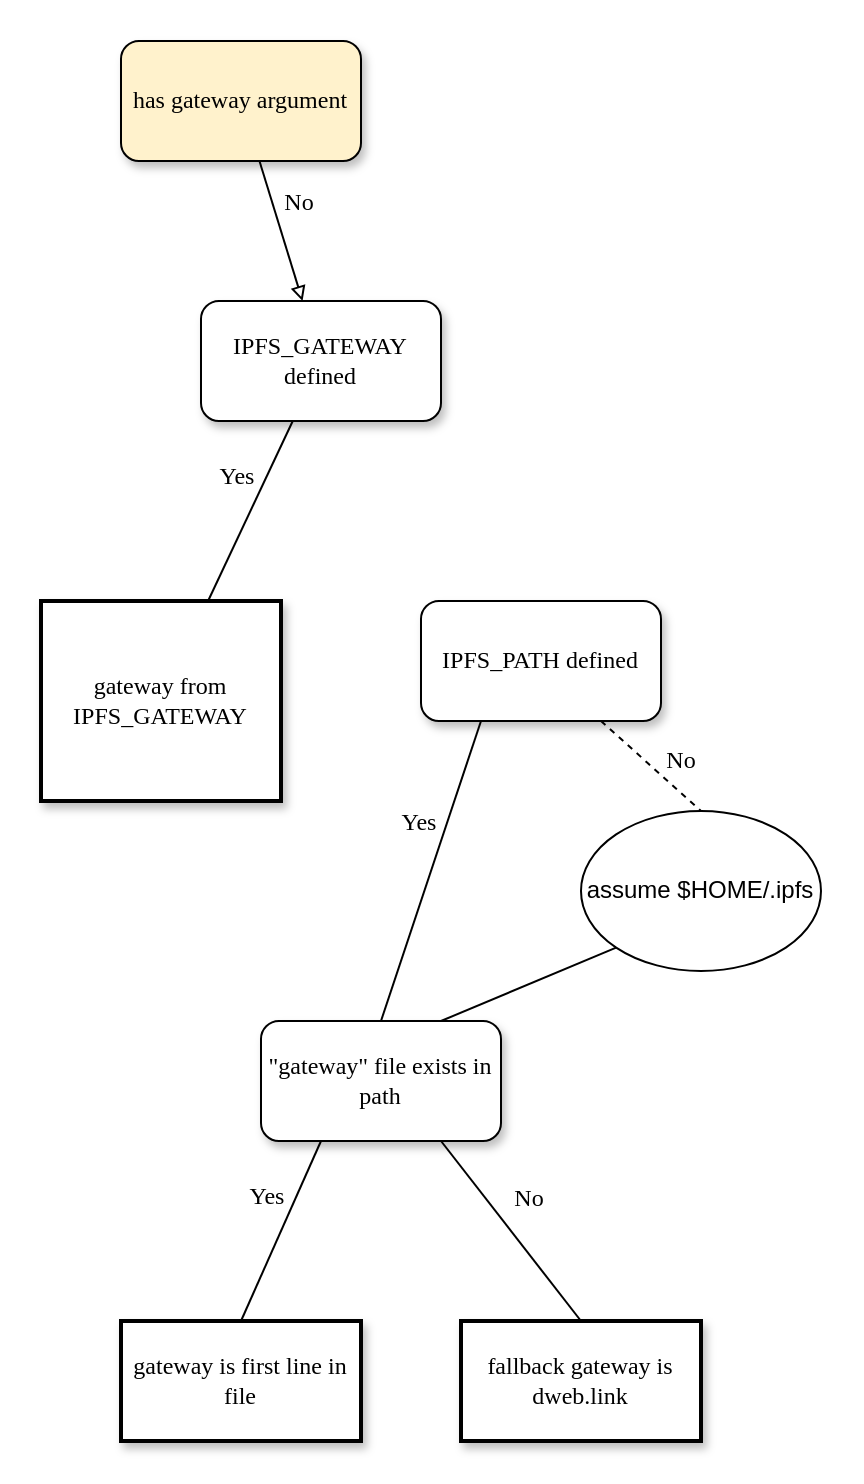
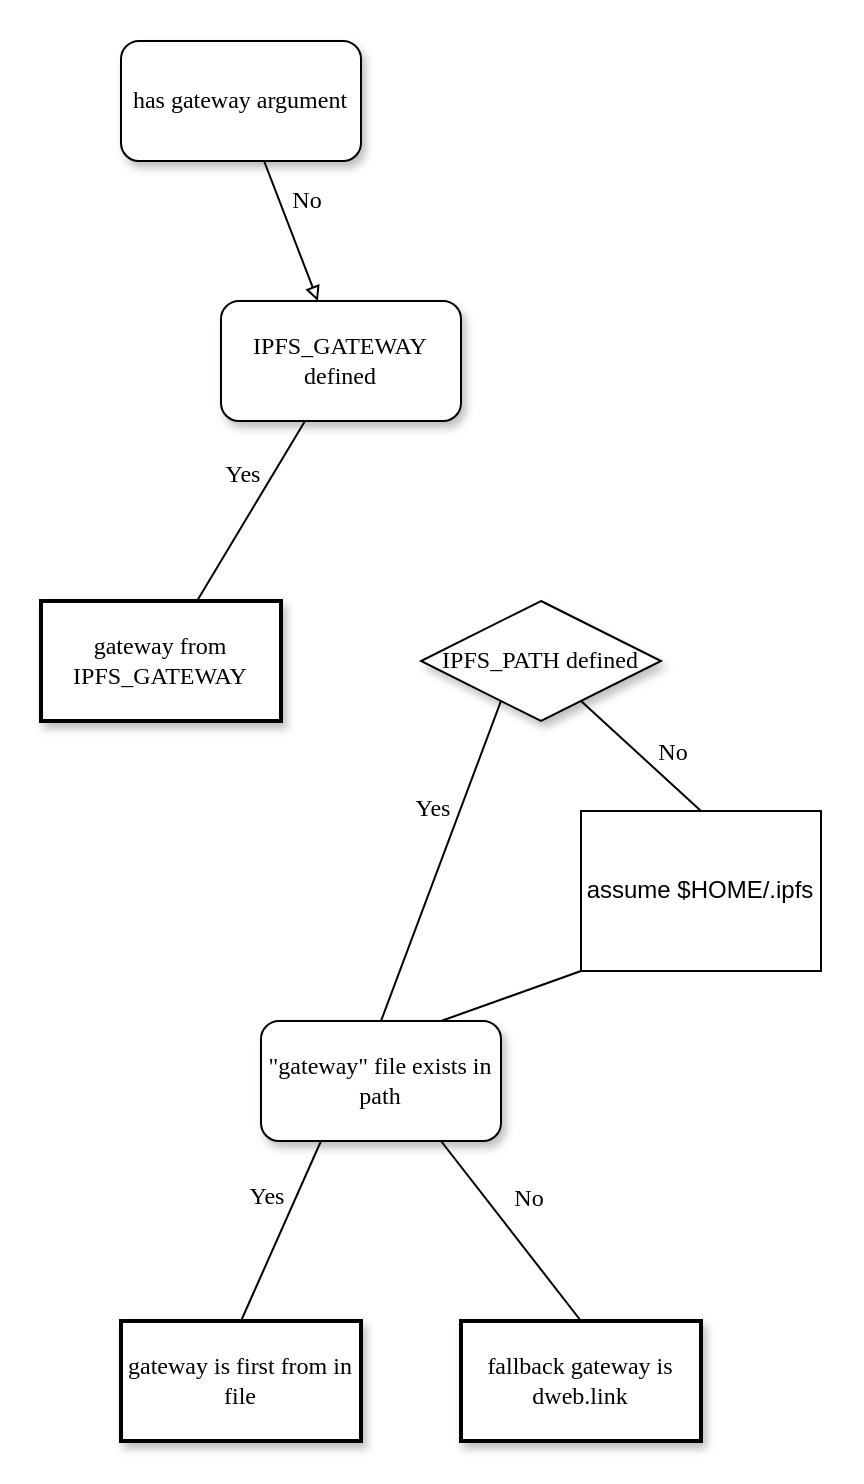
(241, 101) -> (241, 101)
(321, 361) -> (341, 361)
(541, 661) -> (541, 661)
(161, 701) -> (161, 661)
(650, 765) -> (640, 755)
(701, 891) -> (701, 891)
(241, 1381) -> (241, 1381)
